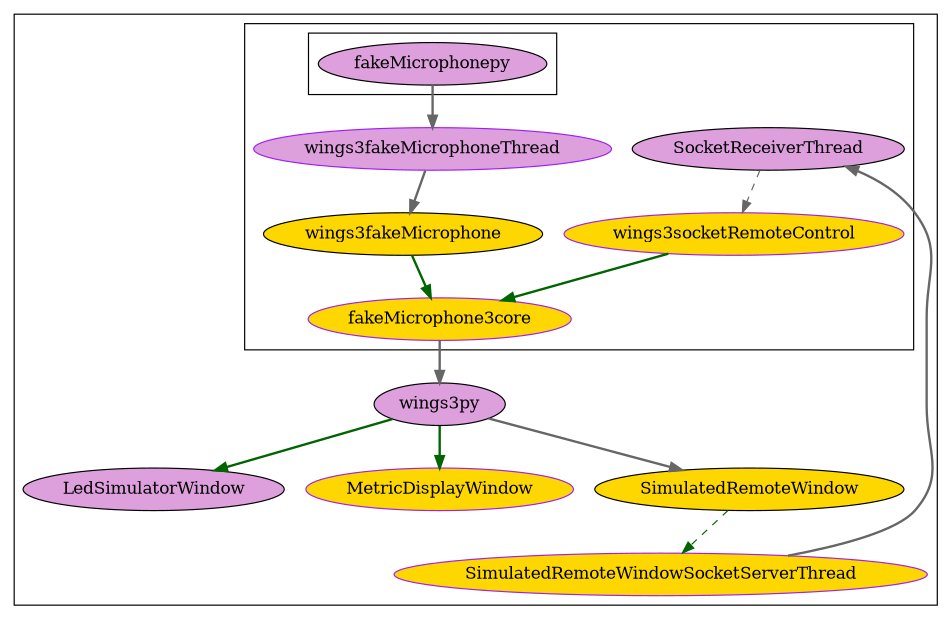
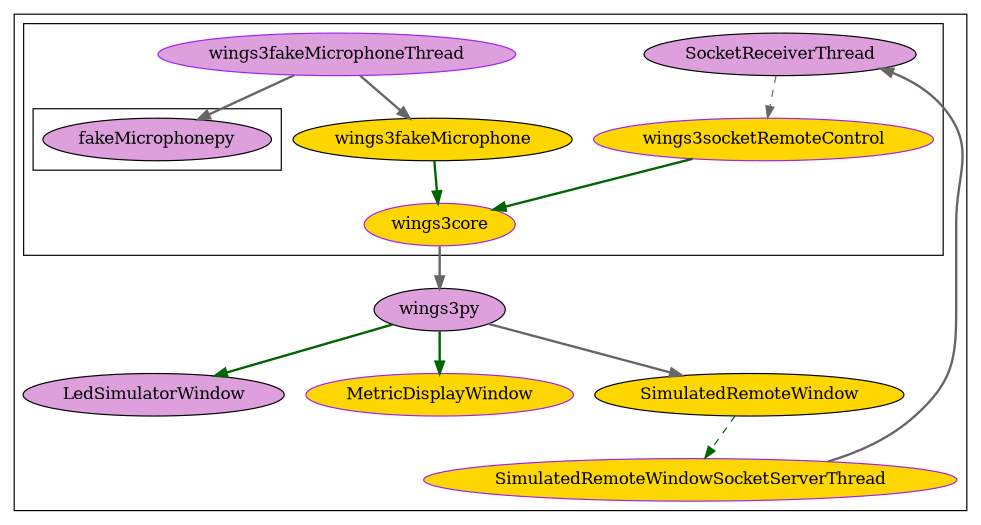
(433, 102) -> (252, 95)
(440, 319) -> (440, 225)
